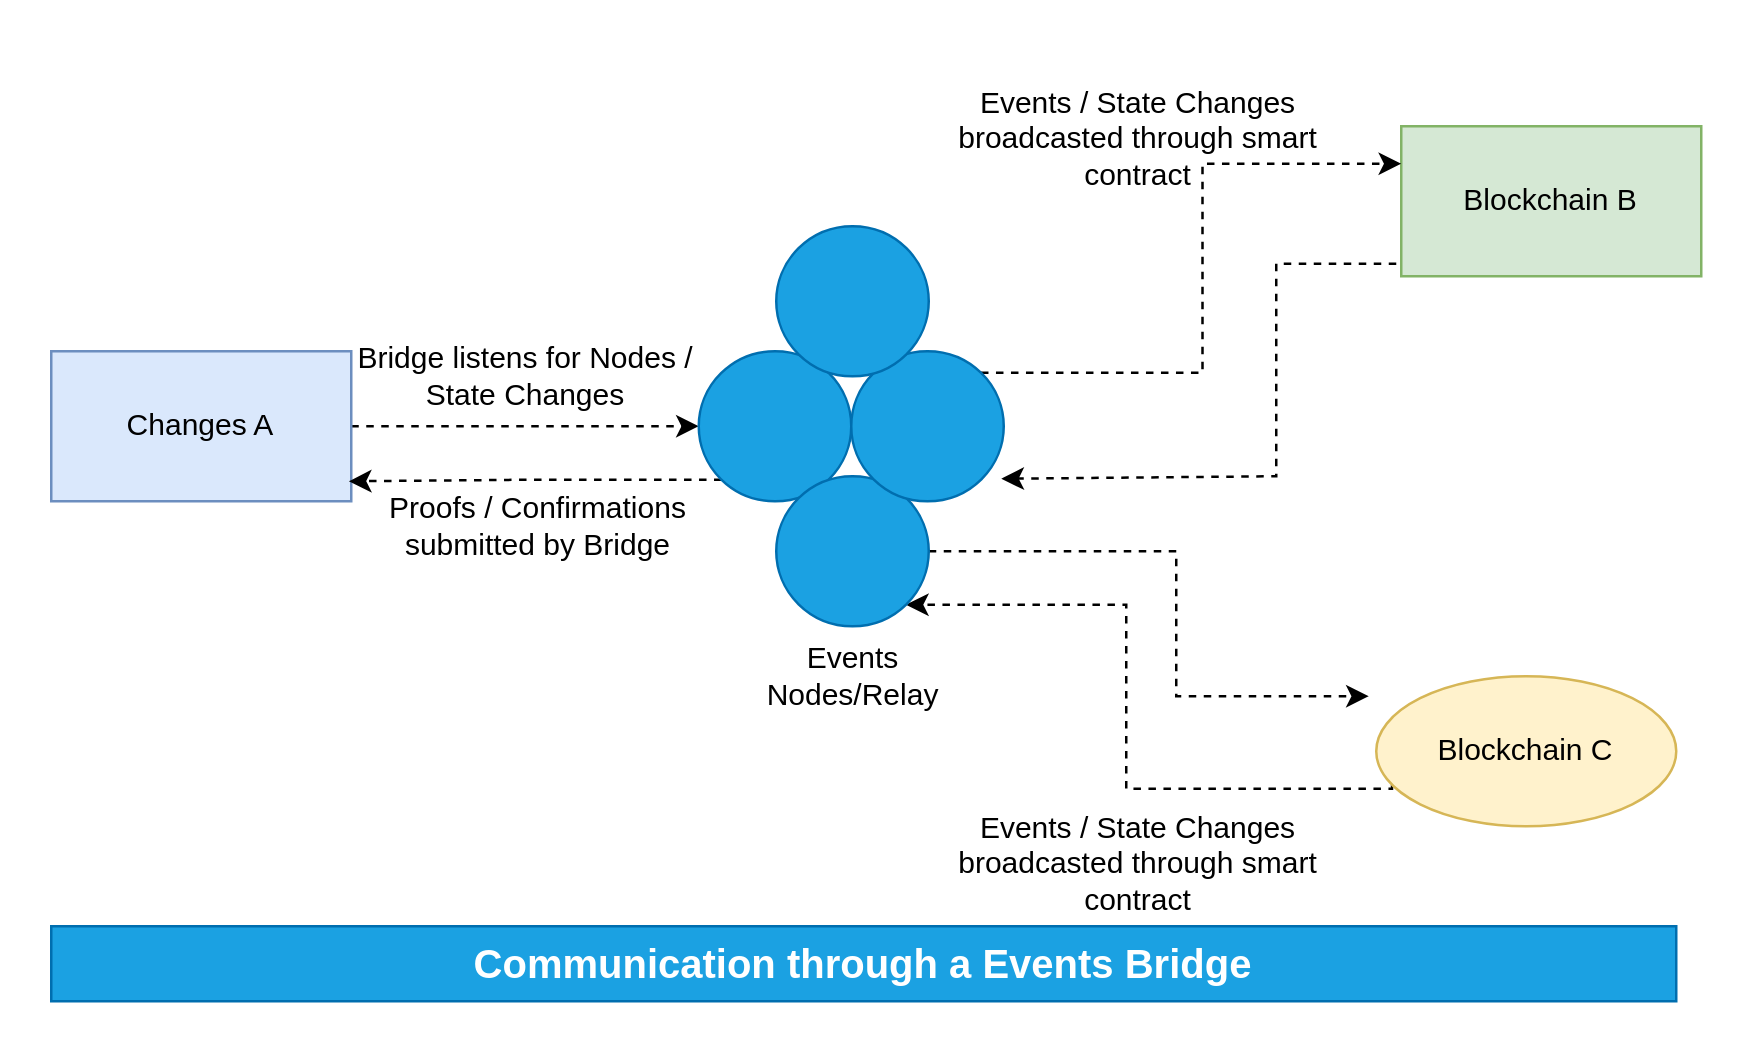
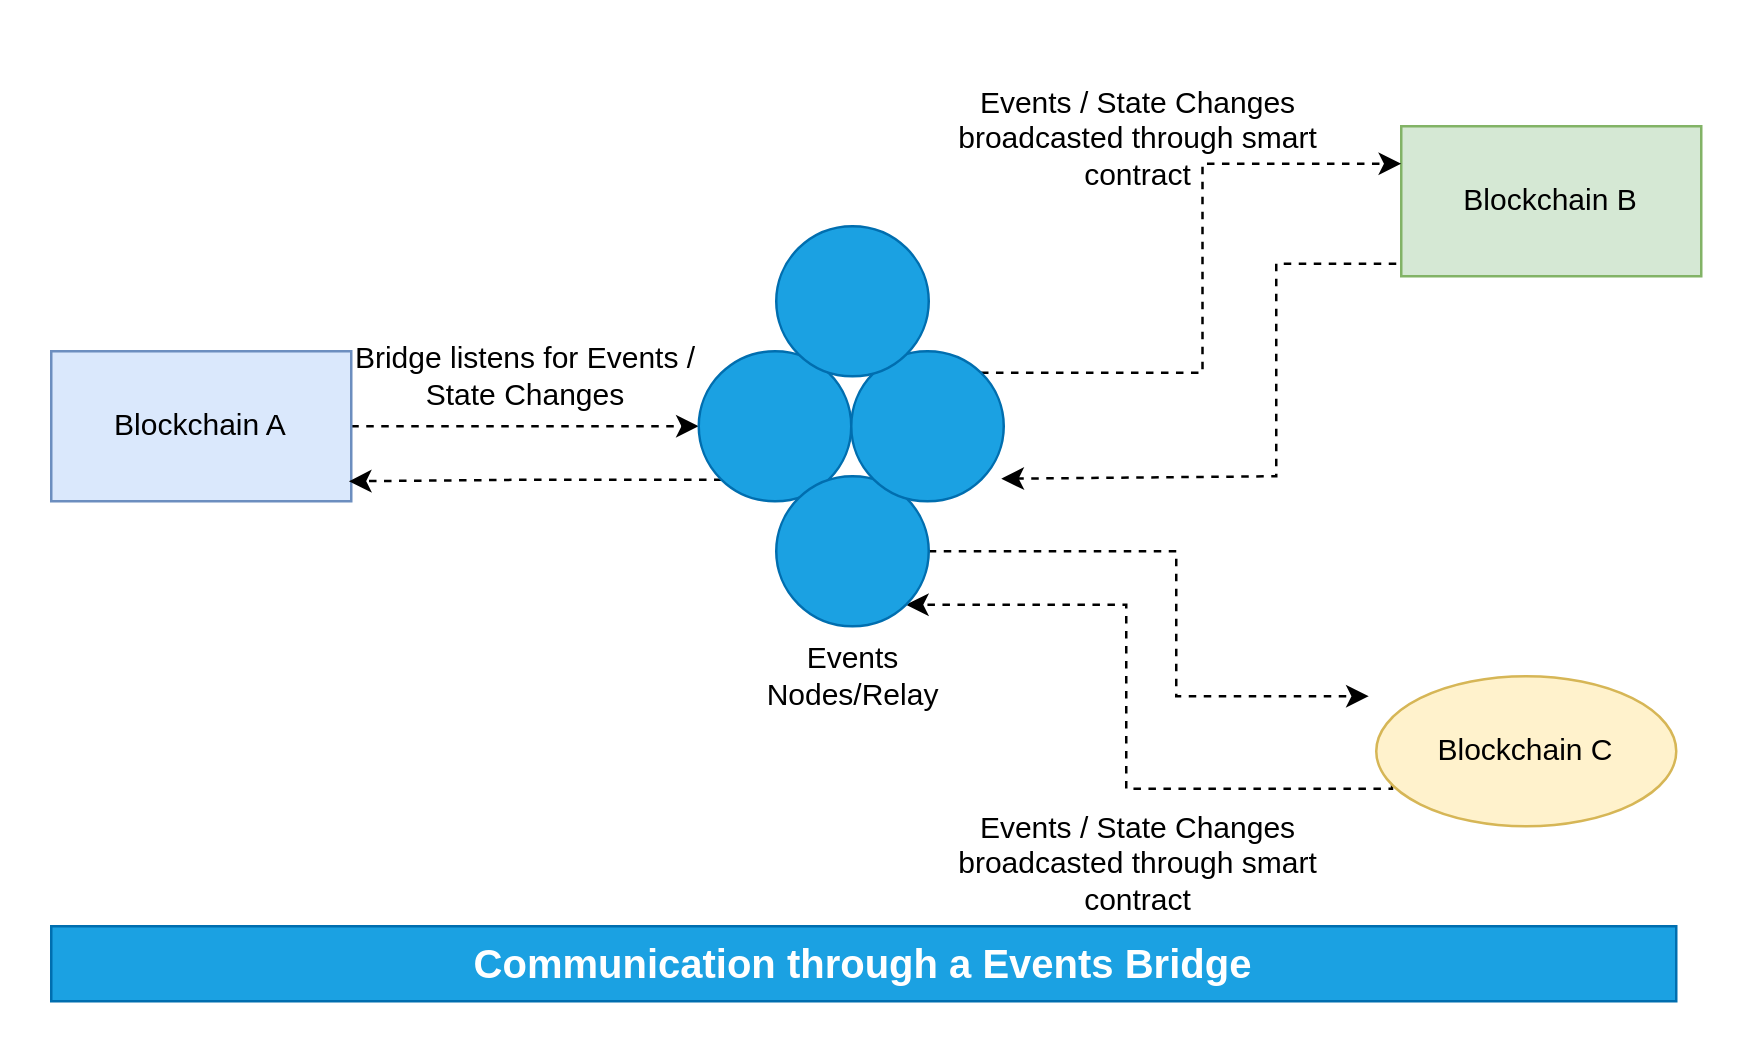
(526, 376) -> (526, 376)
(201, 426) -> (201, 426)
(539, 526) -> none
